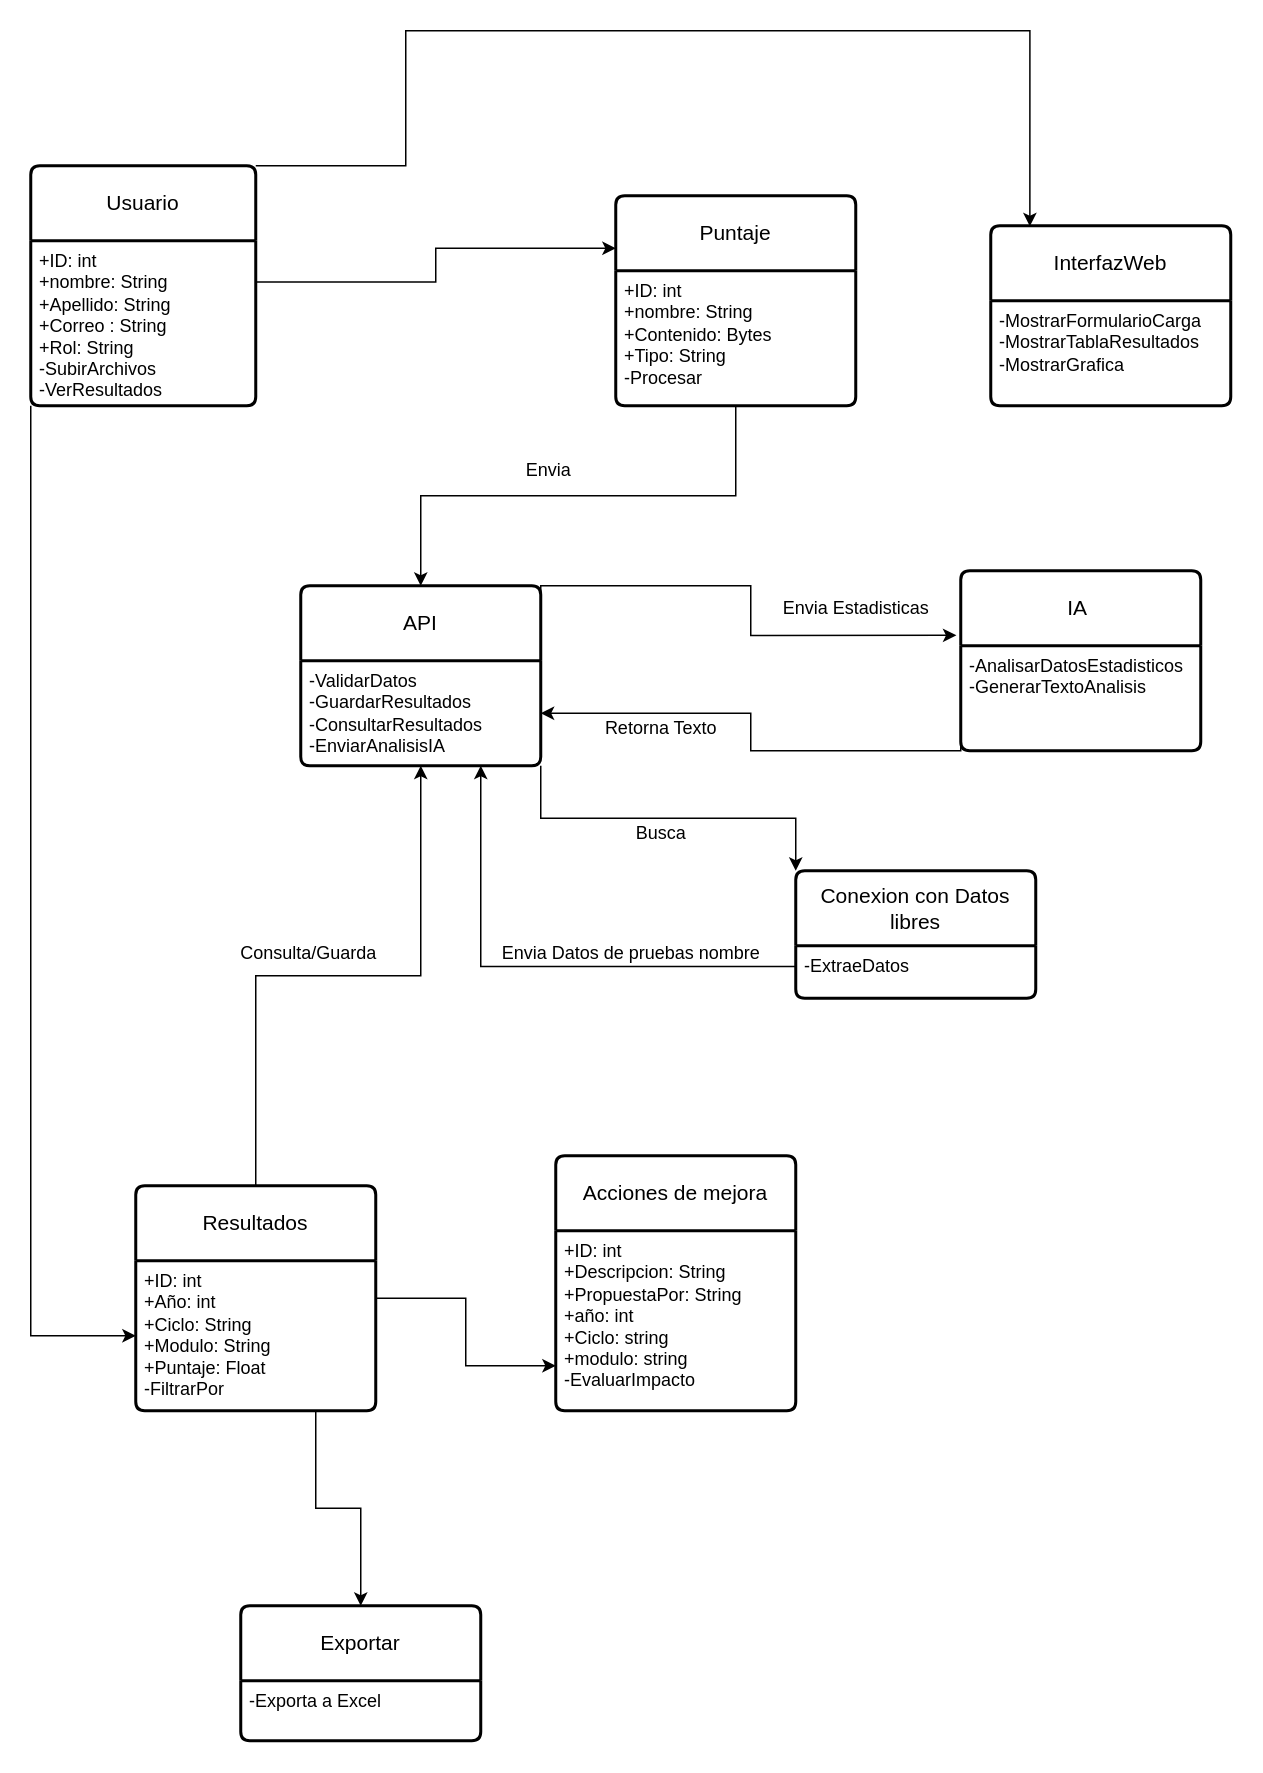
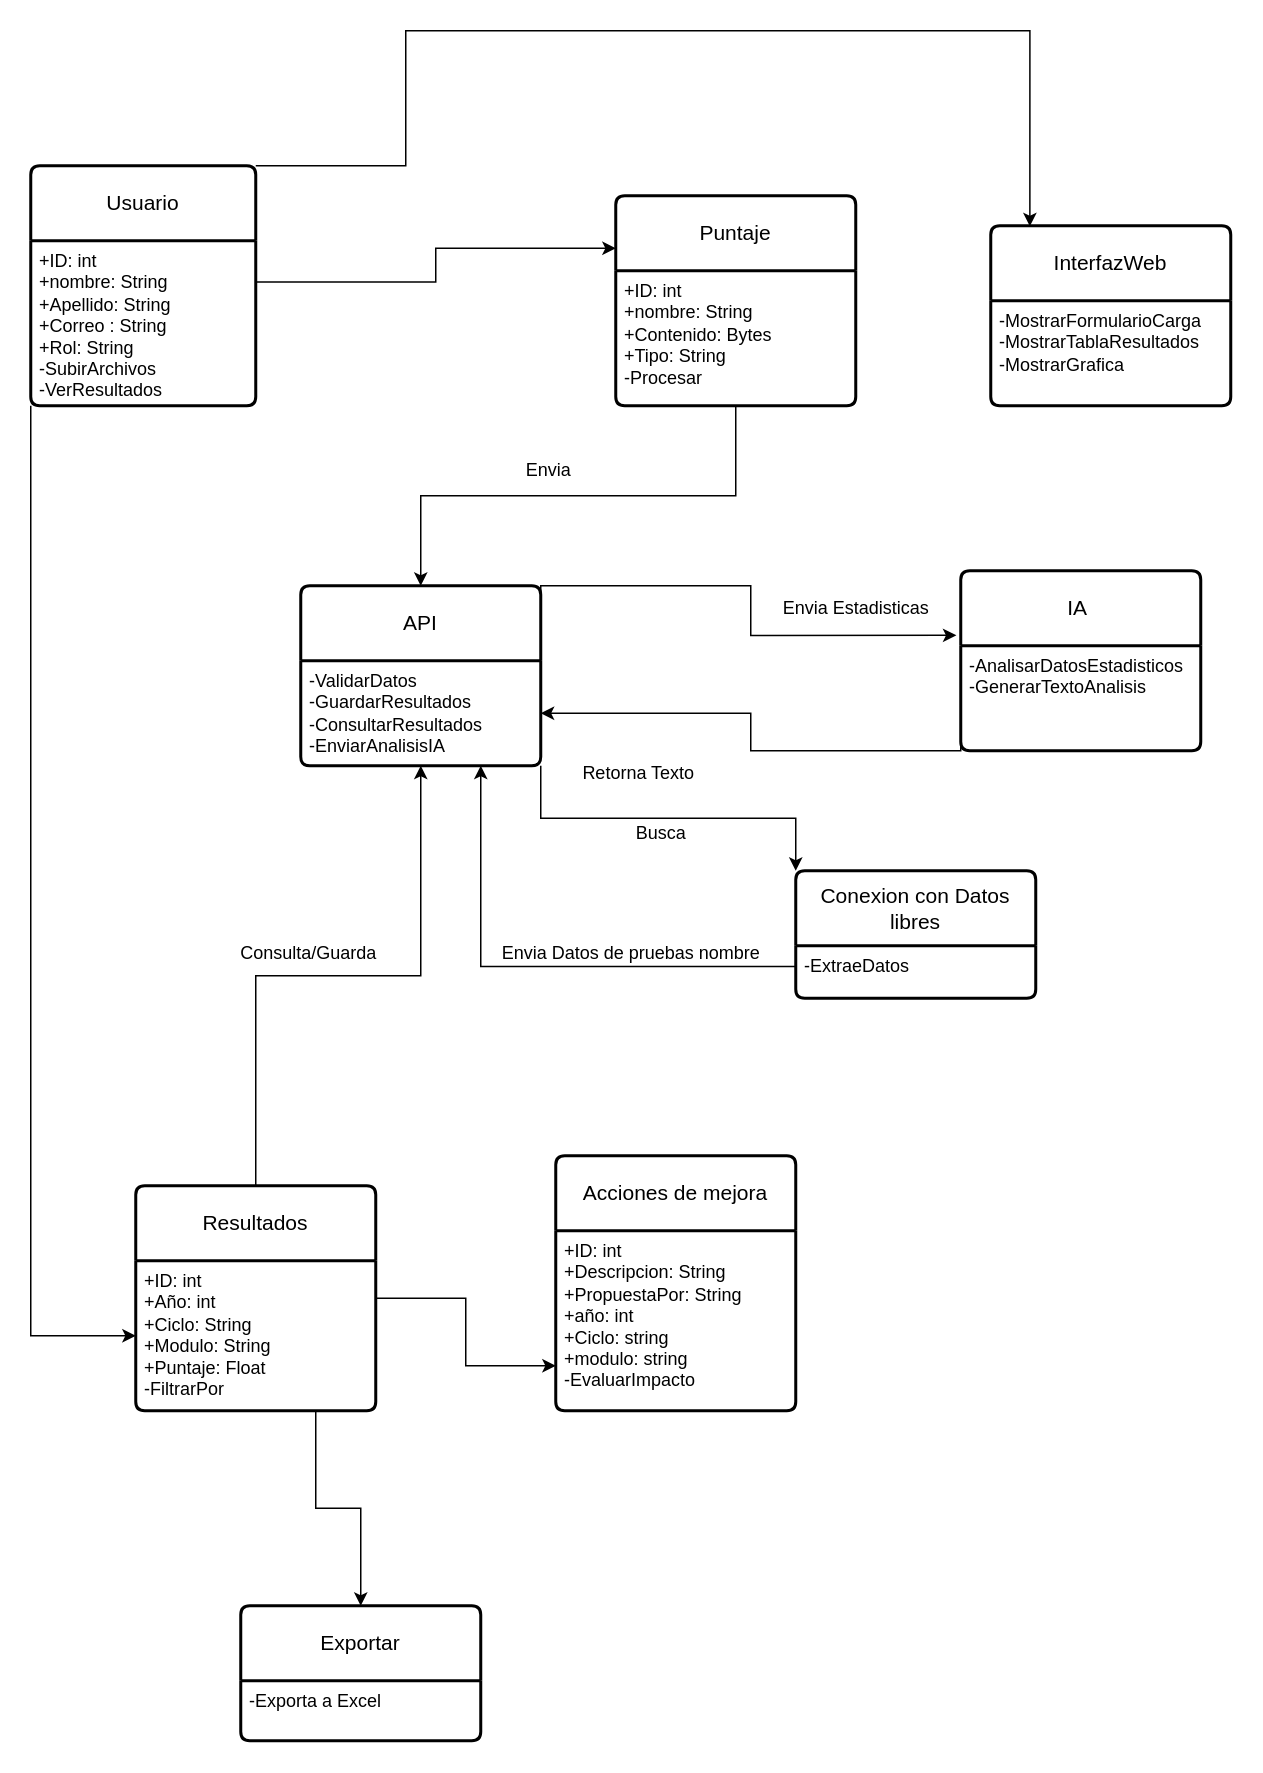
(661, 728) -> (638, 773)
